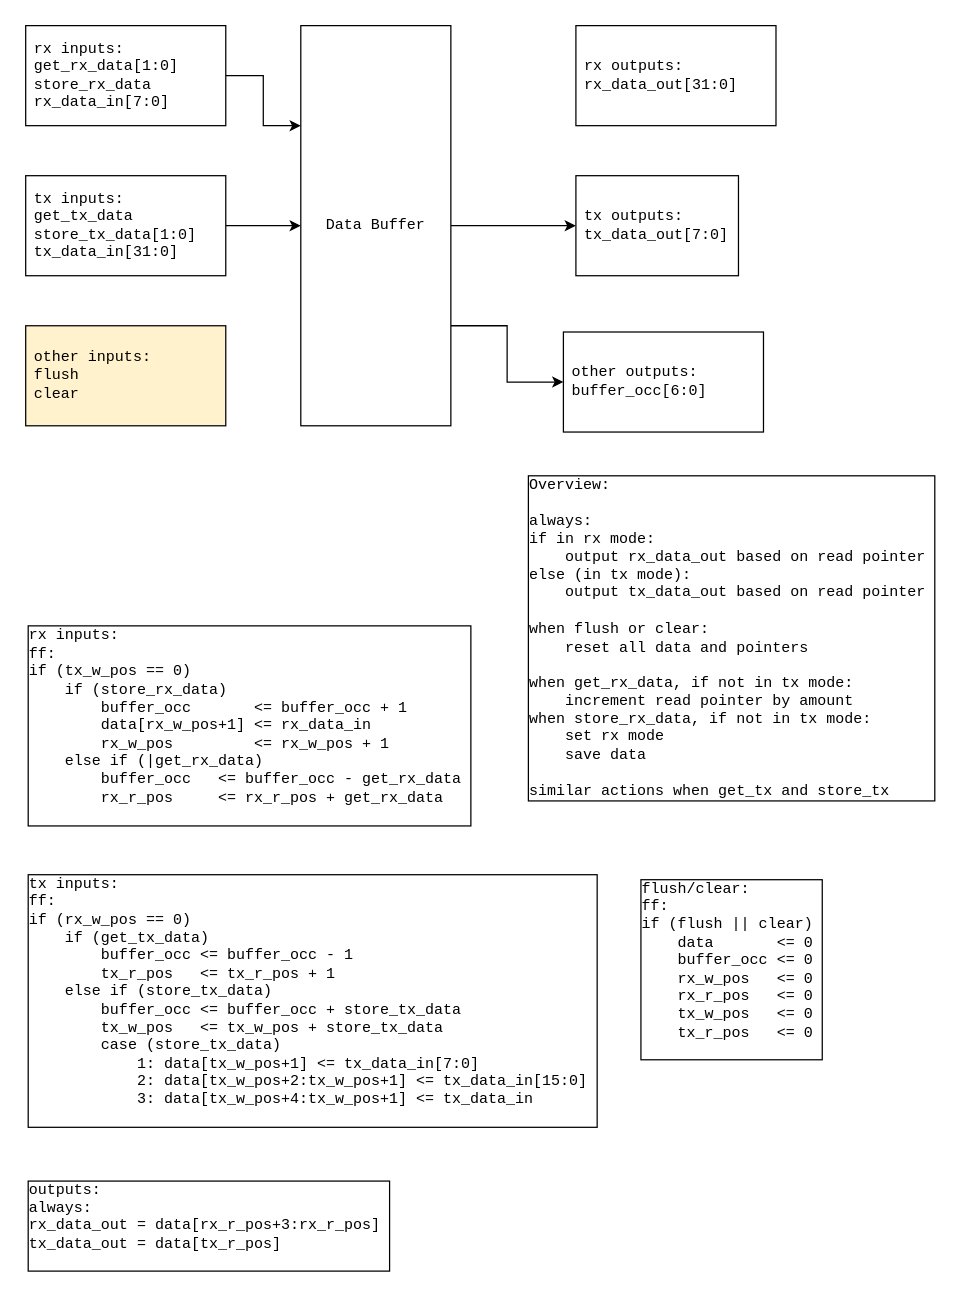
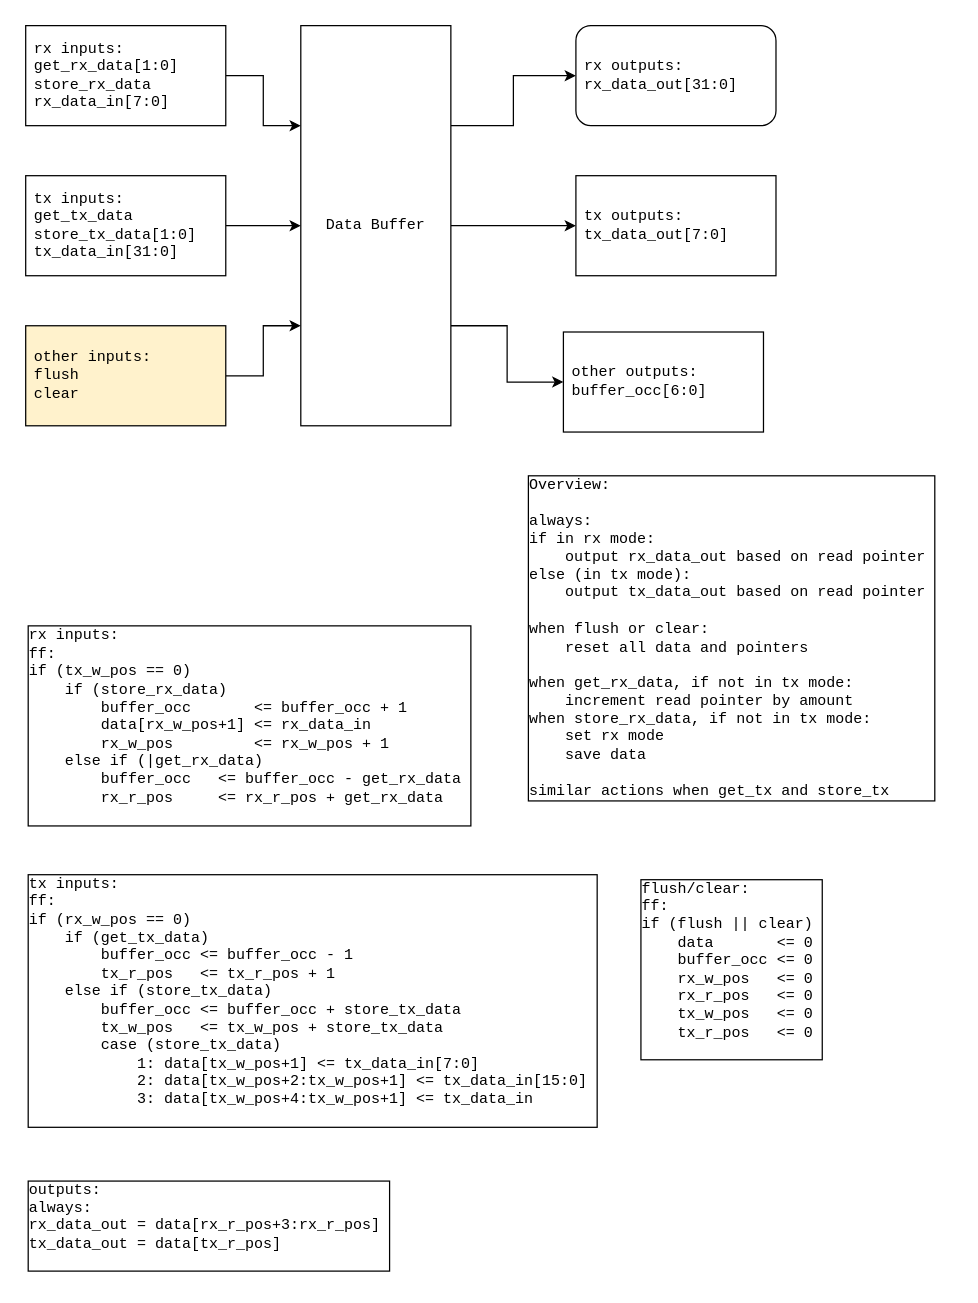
(676, 76) -> (676, 76)
none -> (513, 105)
(657, 226) -> (676, 226)
none -> (263, 355)
